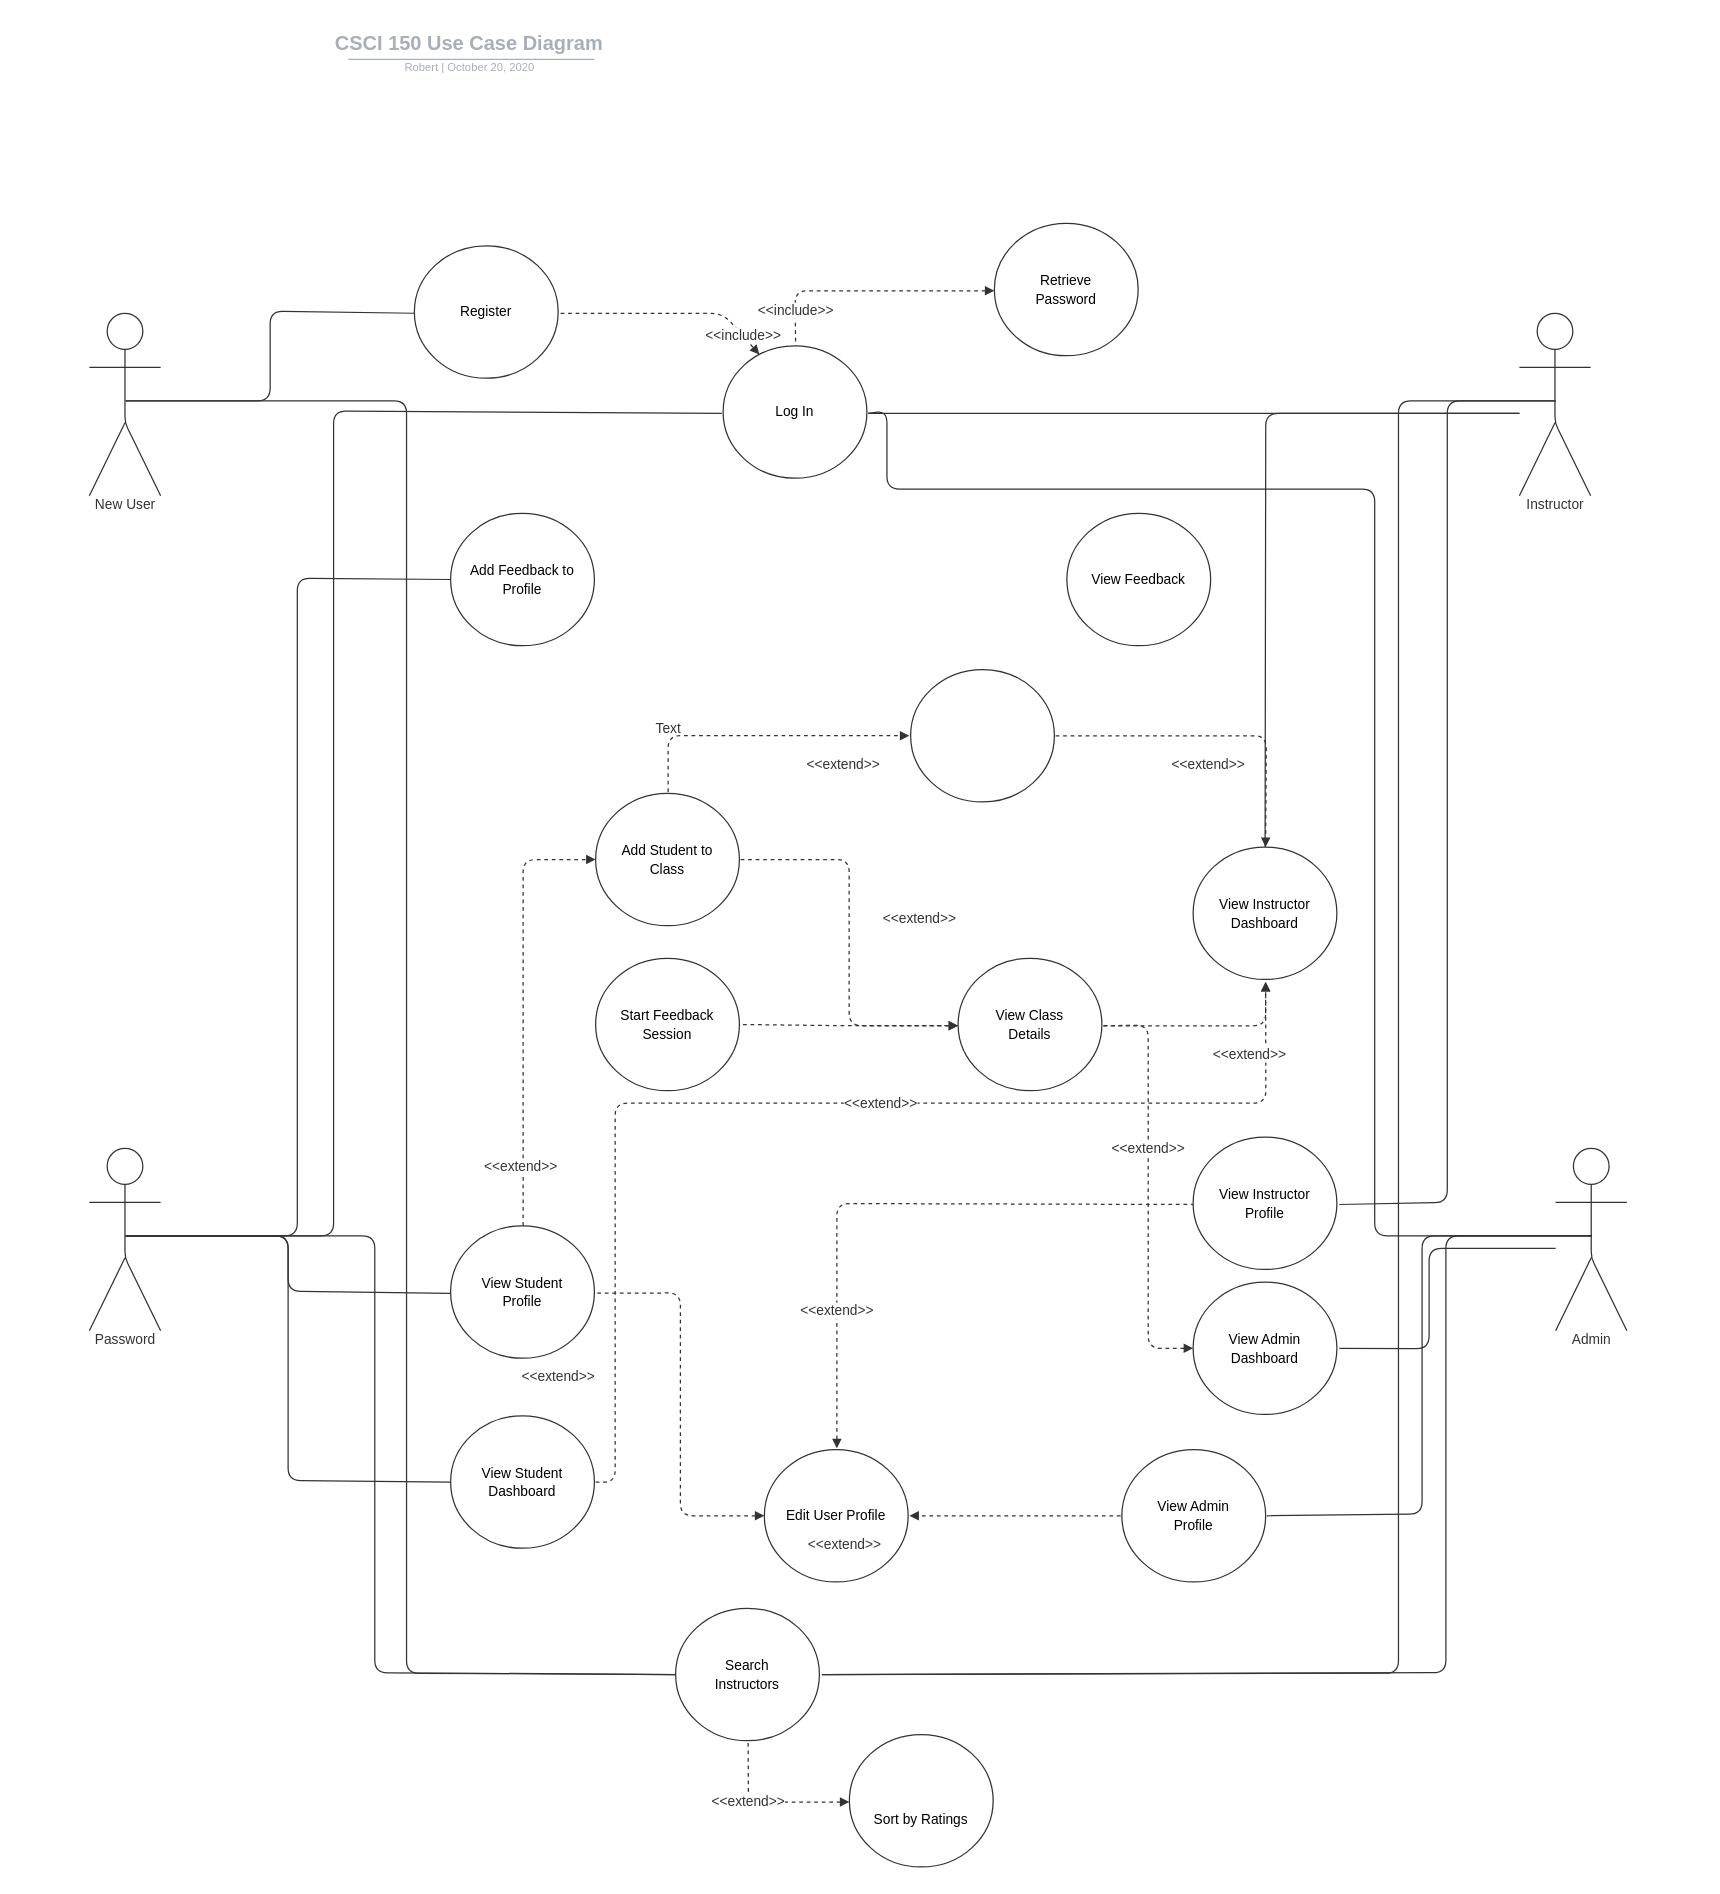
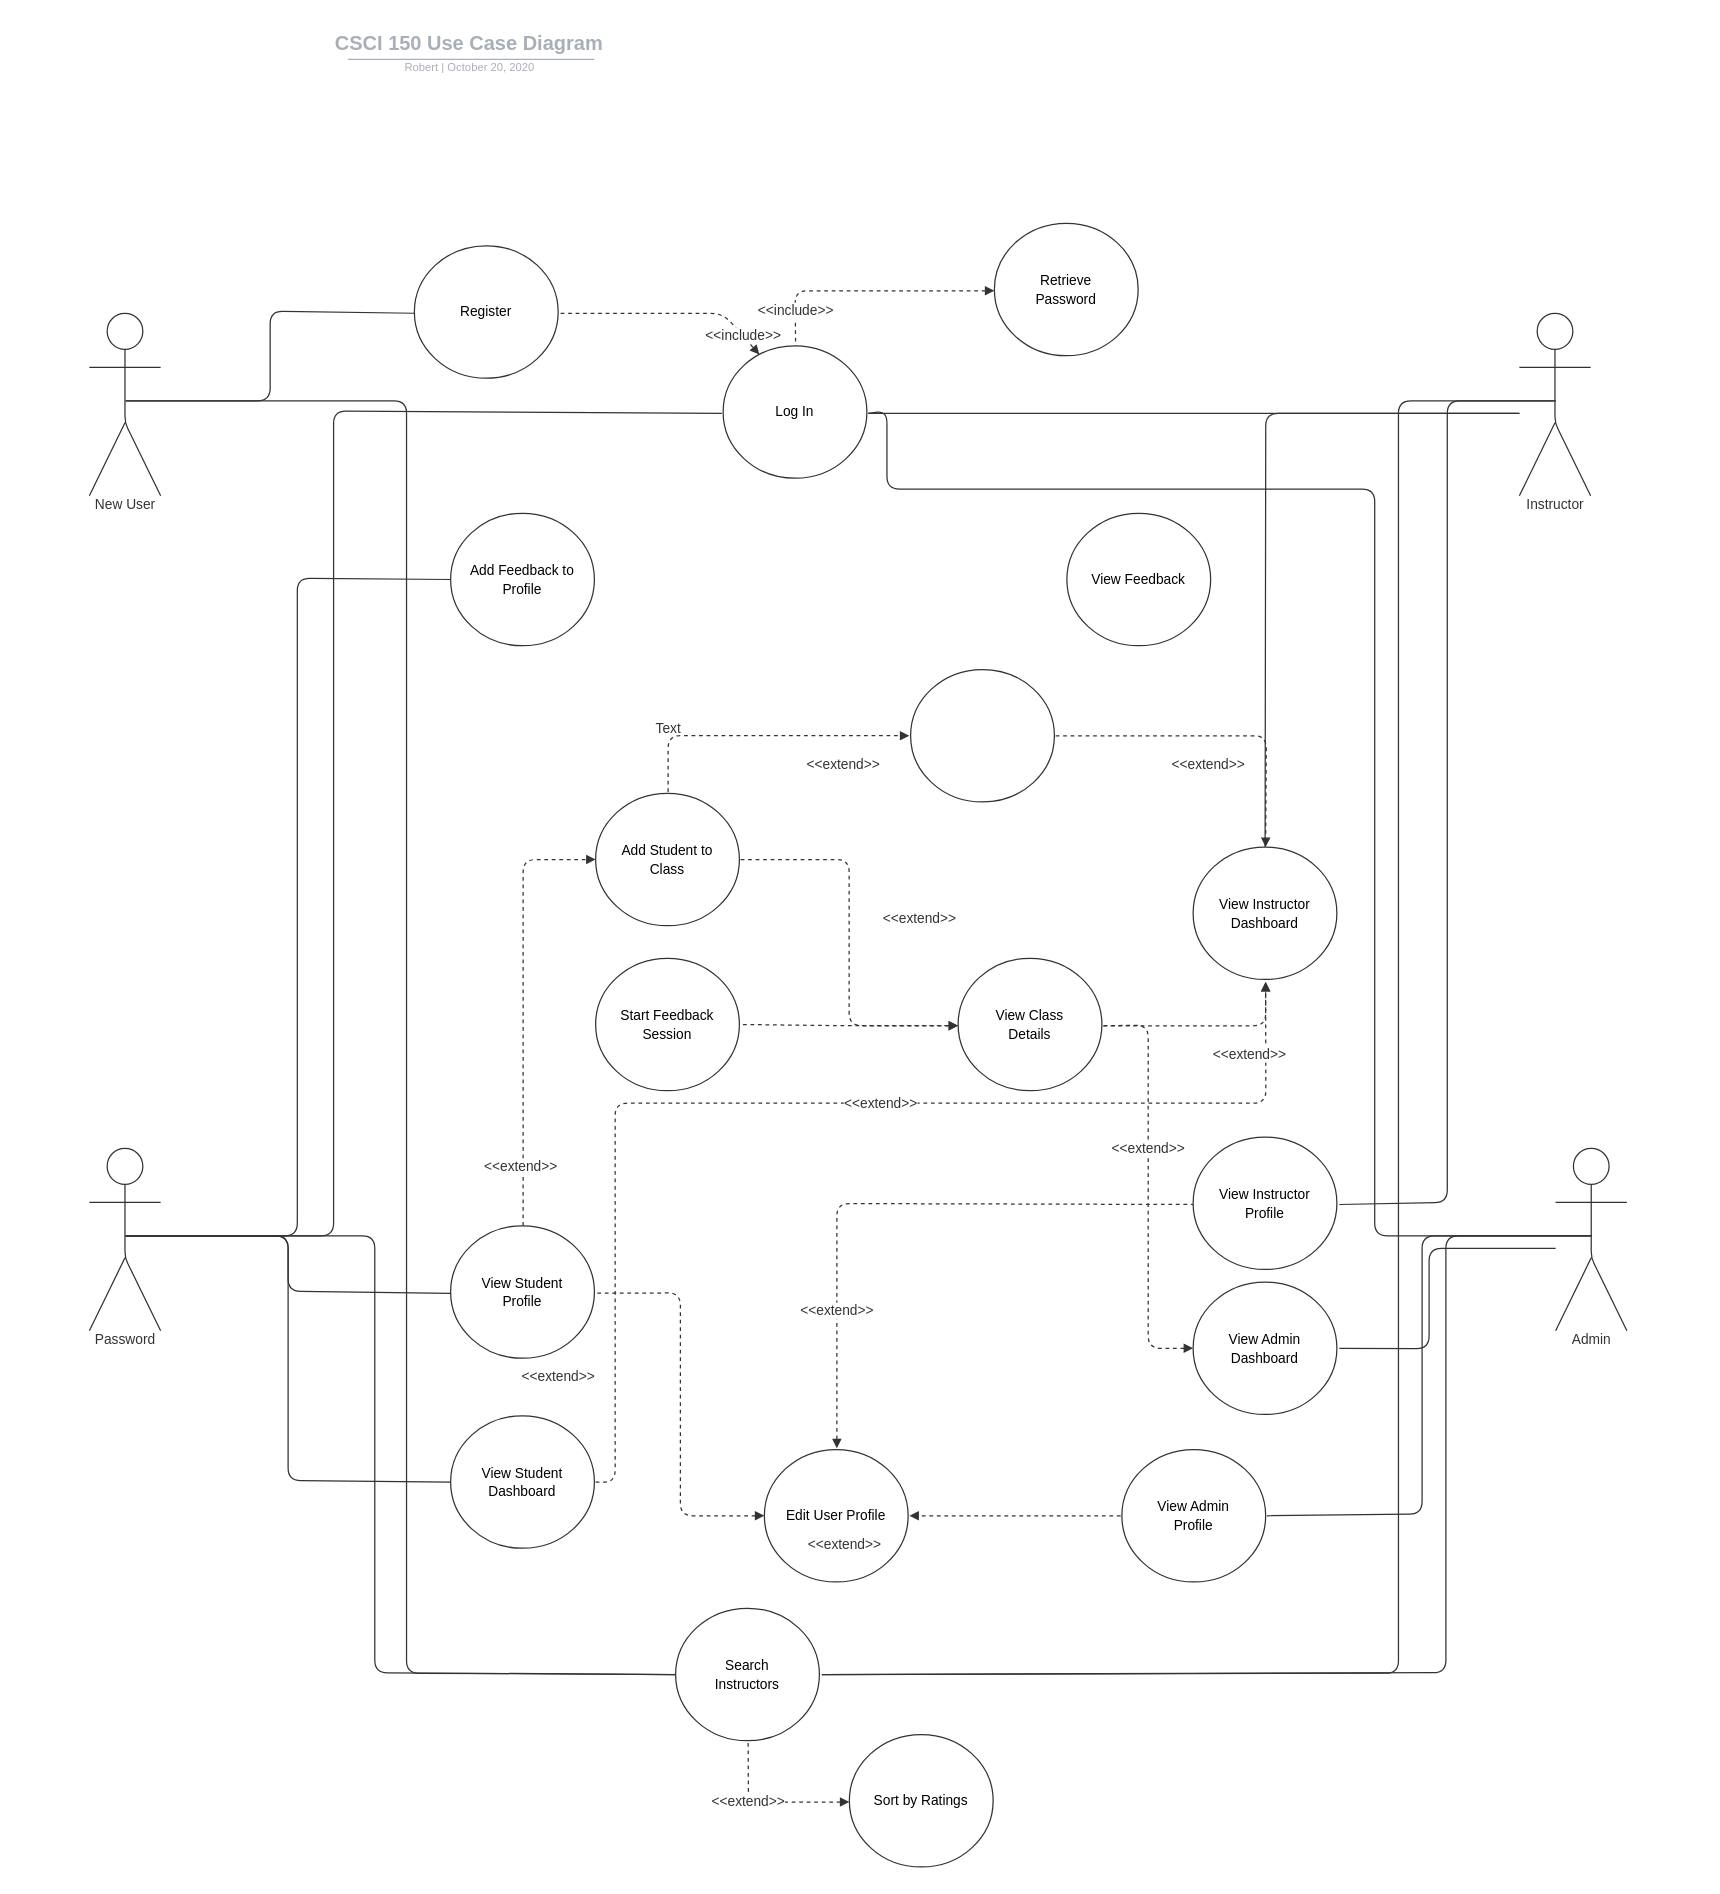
(922, 1819) -> (922, 1800)
